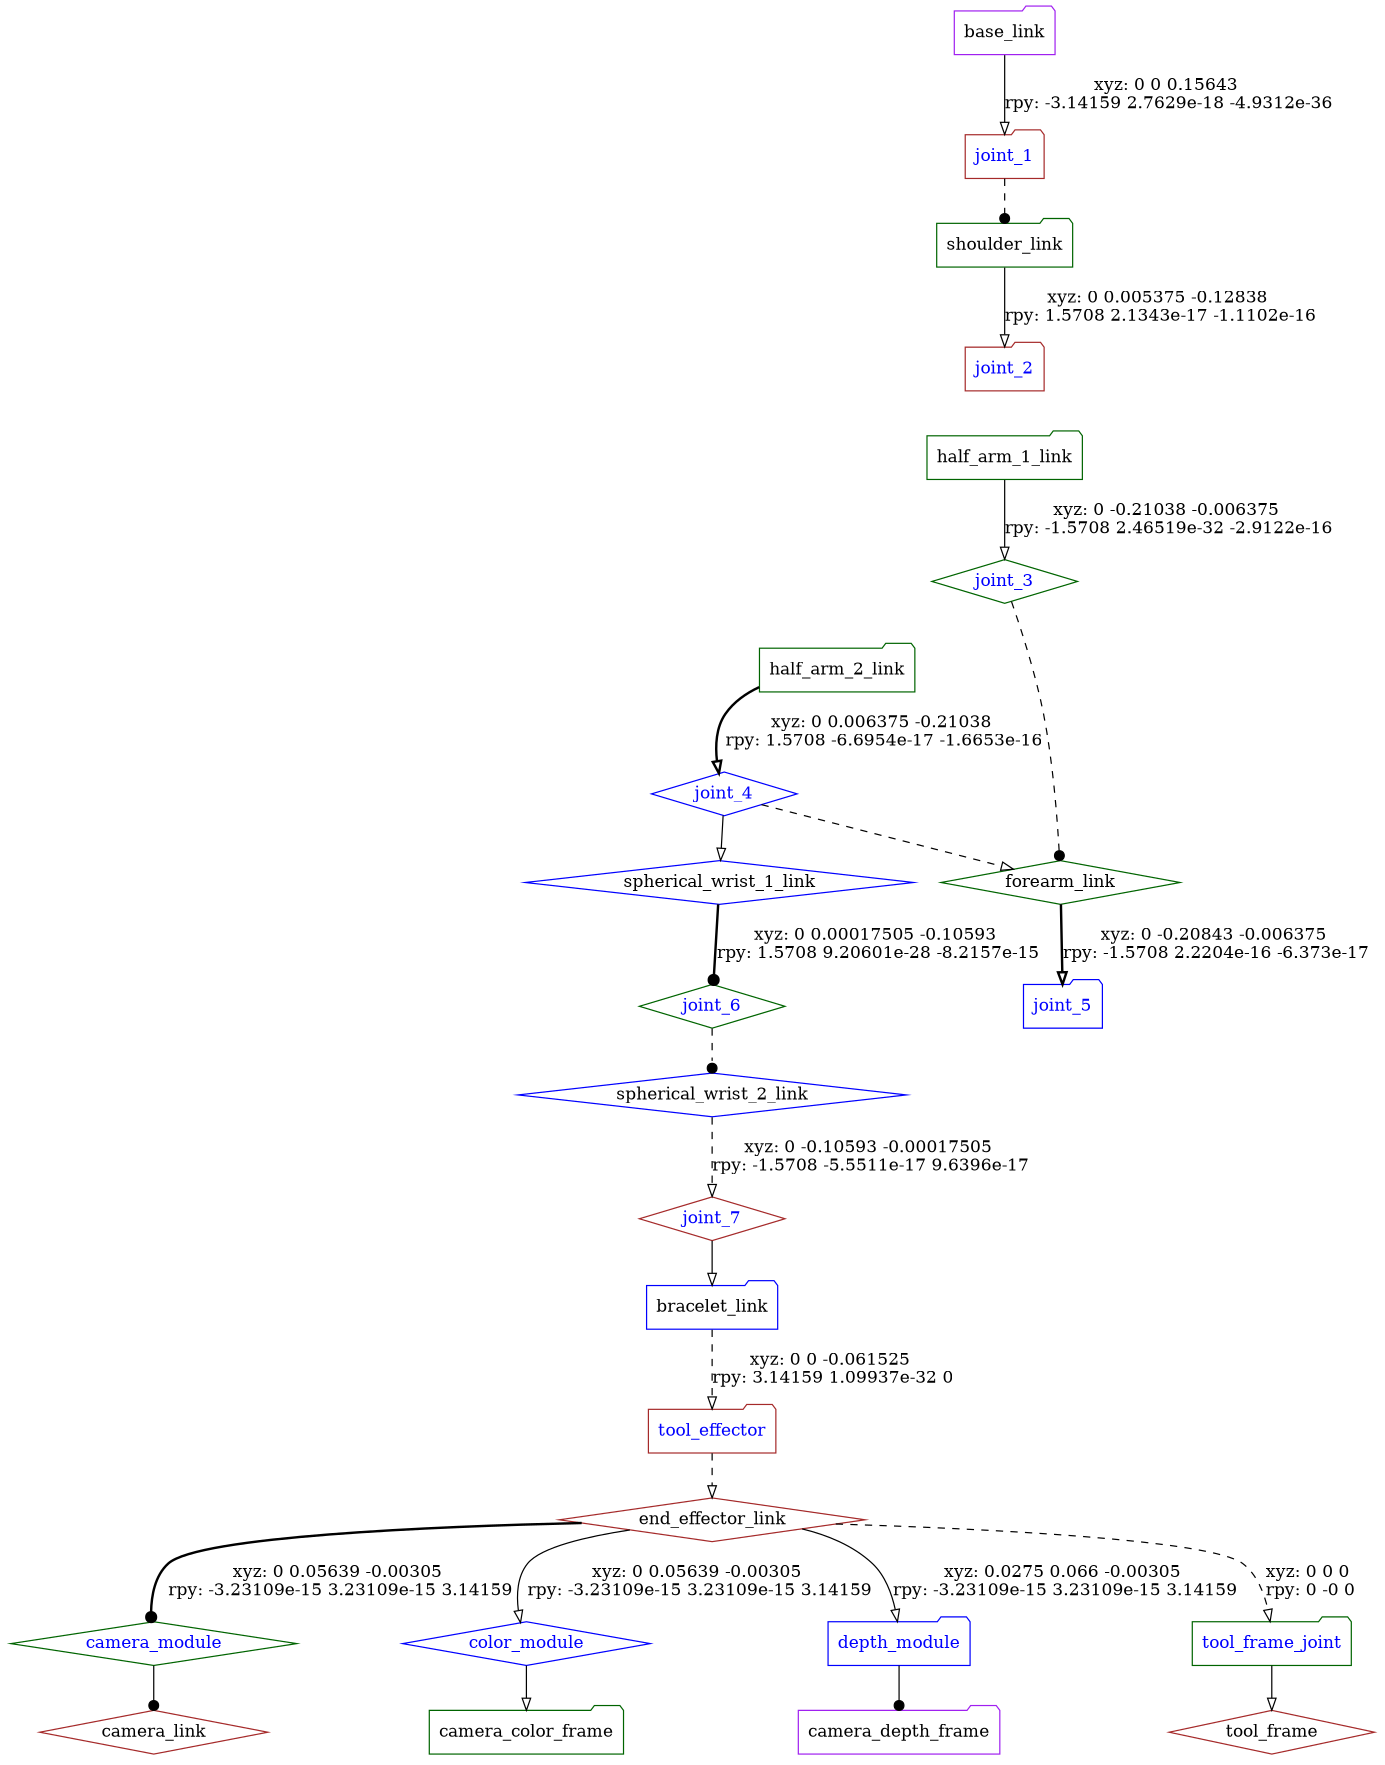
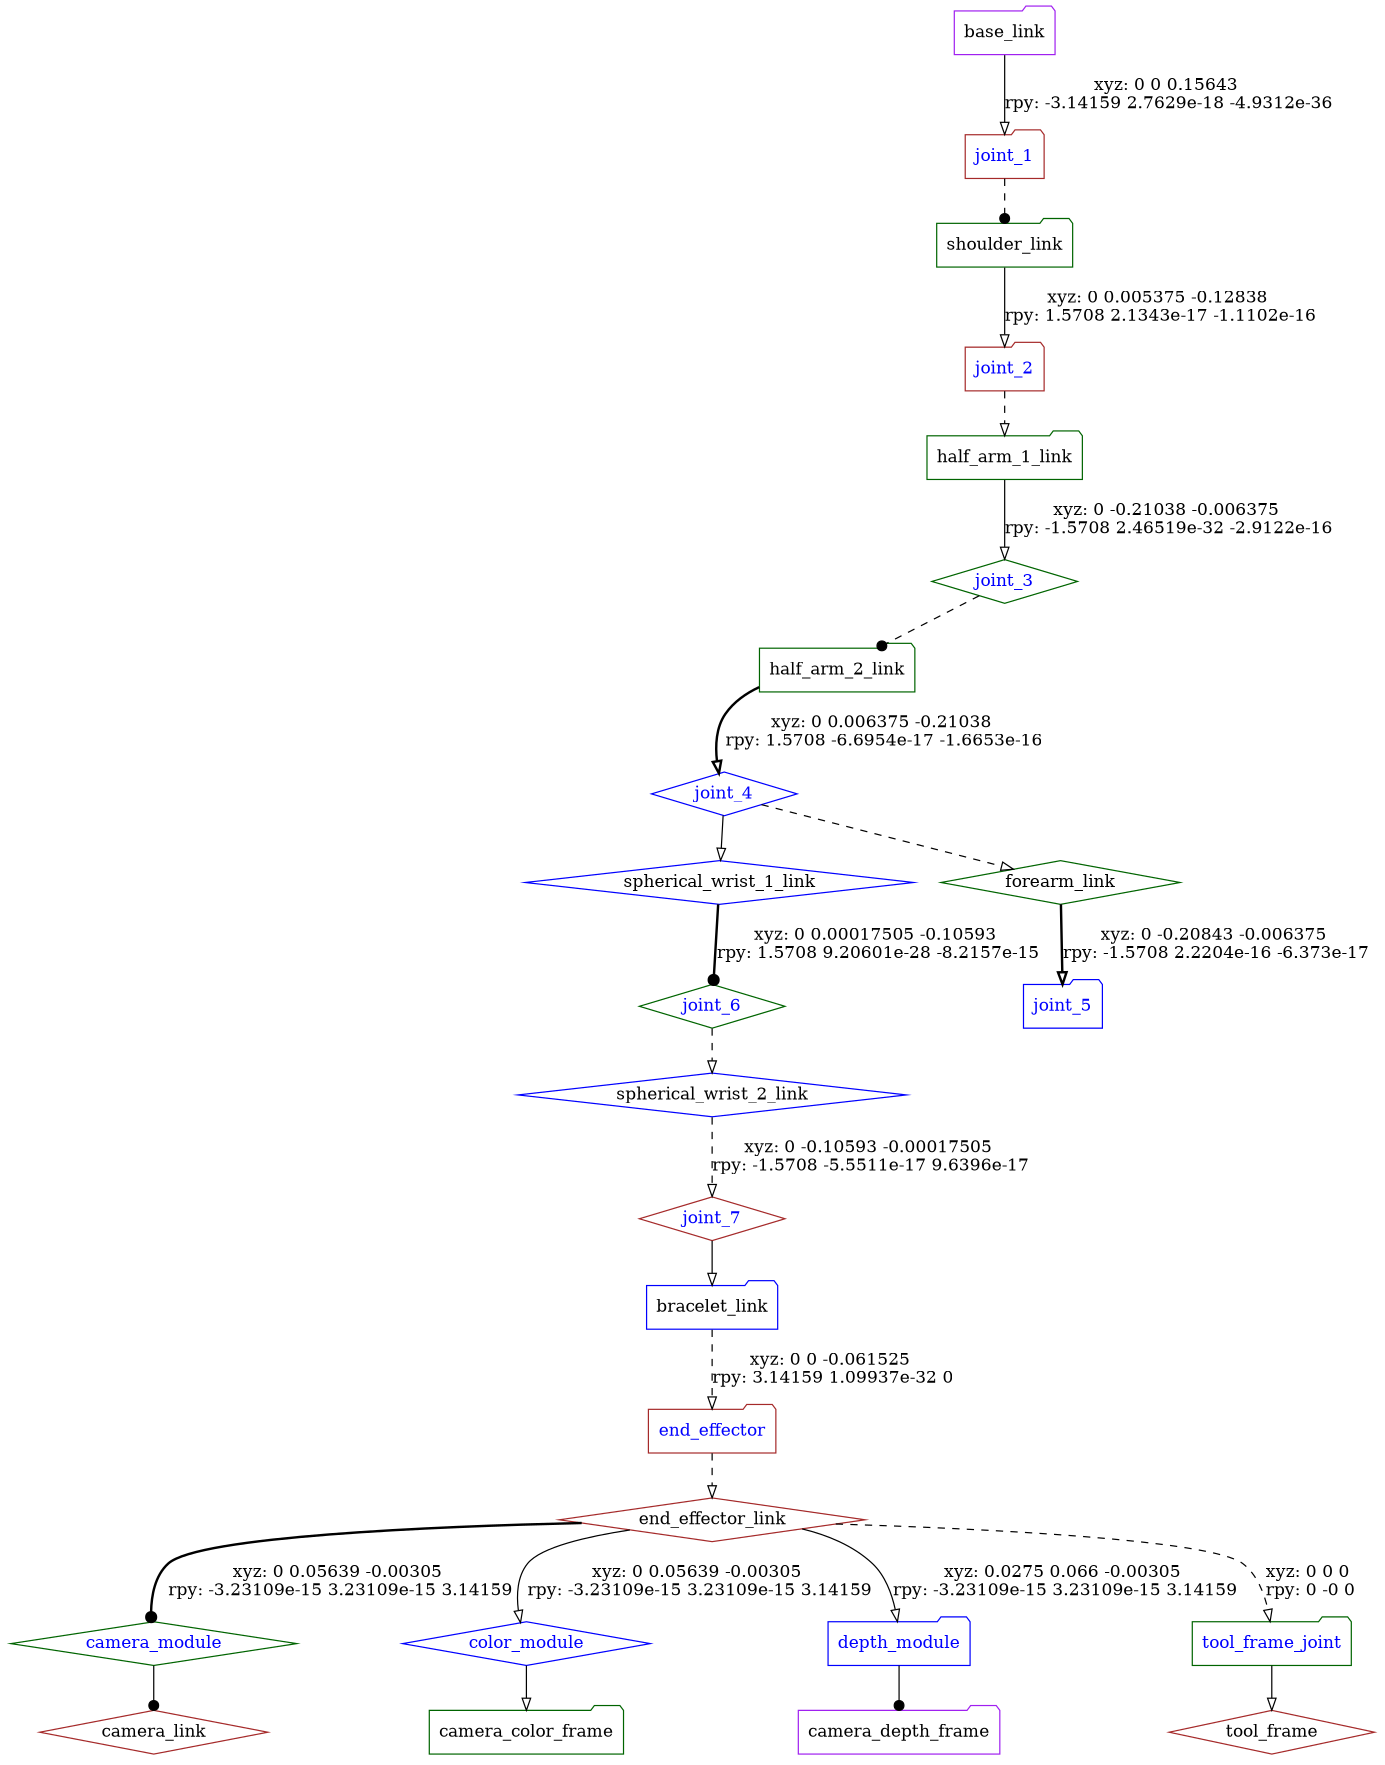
none -> (1005, 407)
(1045, 724) -> (933, 620)
(712, 1045) -> (712, 1045)
(712, 1431) -> (712, 1431)
